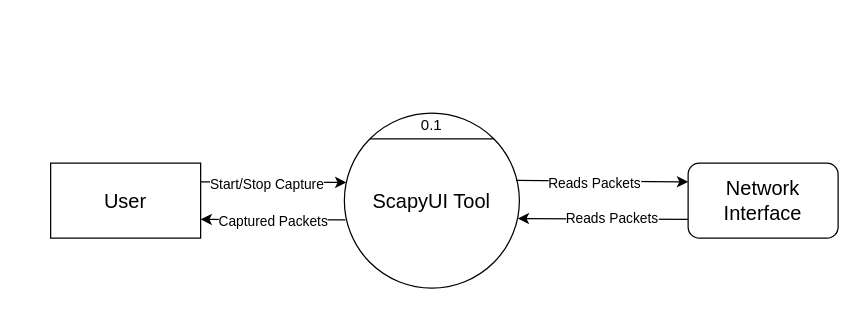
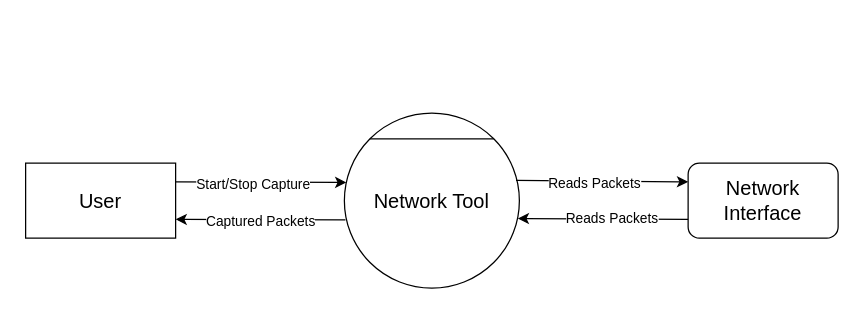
(432, 126) -> none
(126, 201) -> (101, 201)
(432, 201) -> (432, 201)
